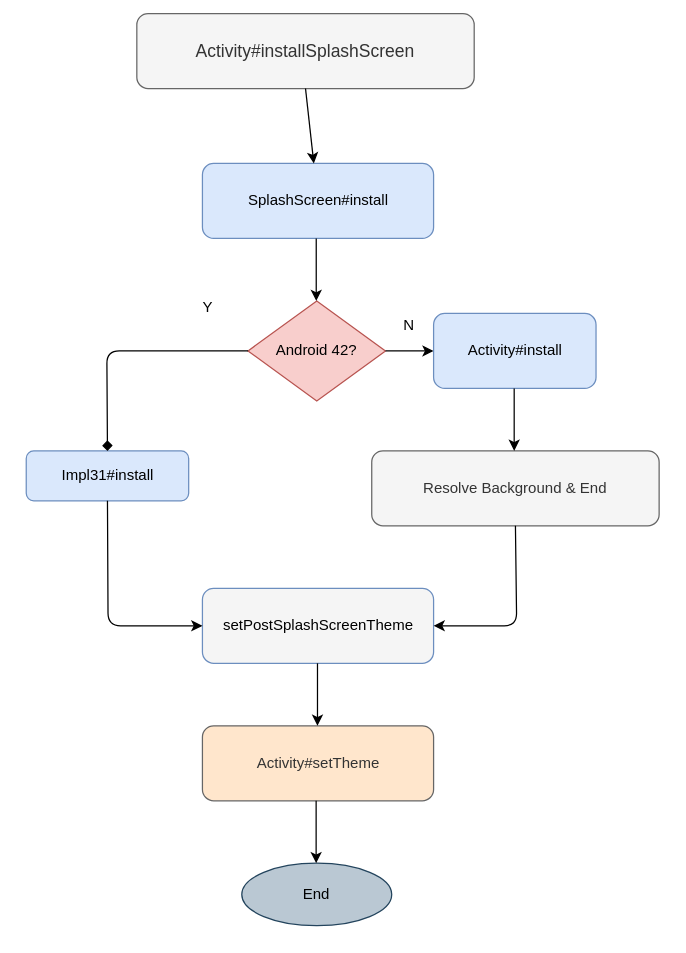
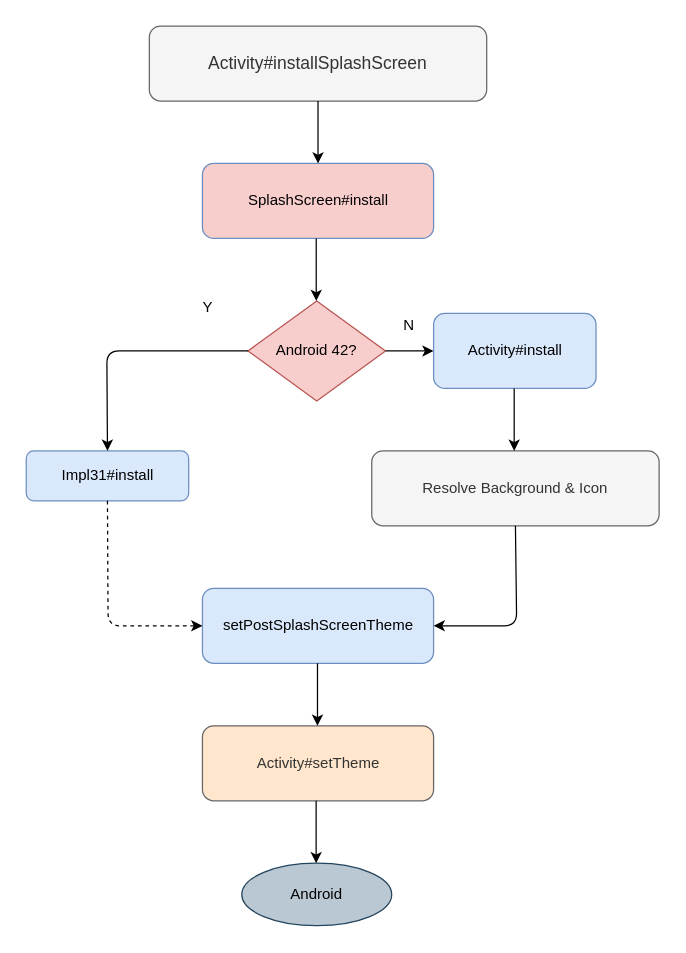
(306, 51) -> (318, 63)
(318, 201) -> (318, 201)
(107, 440) -> (107, 441)
(516, 488) -> (516, 488)
(108, 599) -> (108, 599)
(318, 626) -> (318, 626)
(317, 894) -> (317, 894)
